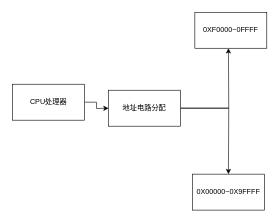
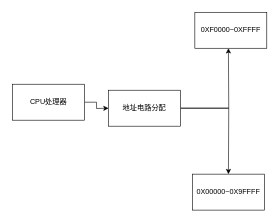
(231, 30) -> (231, 30)
